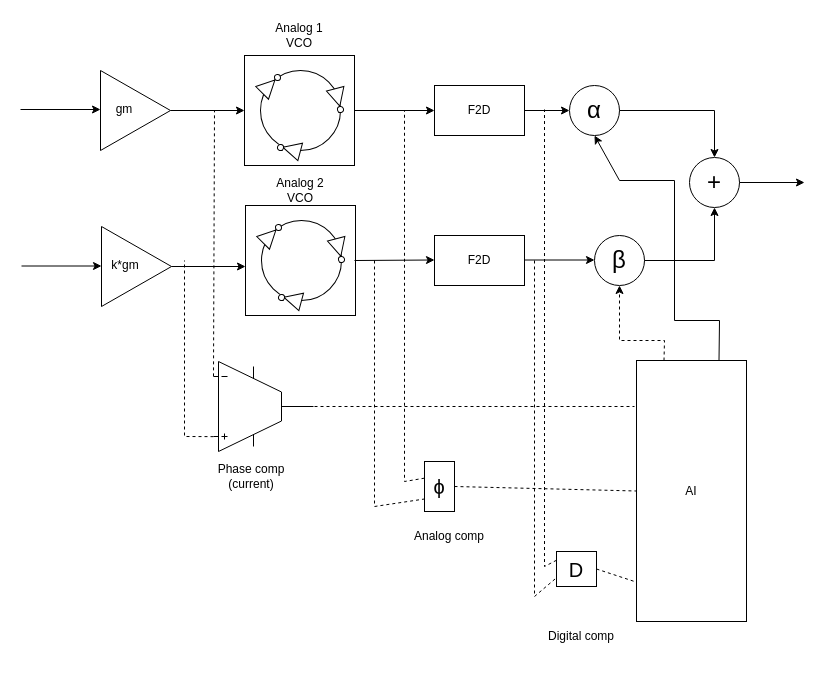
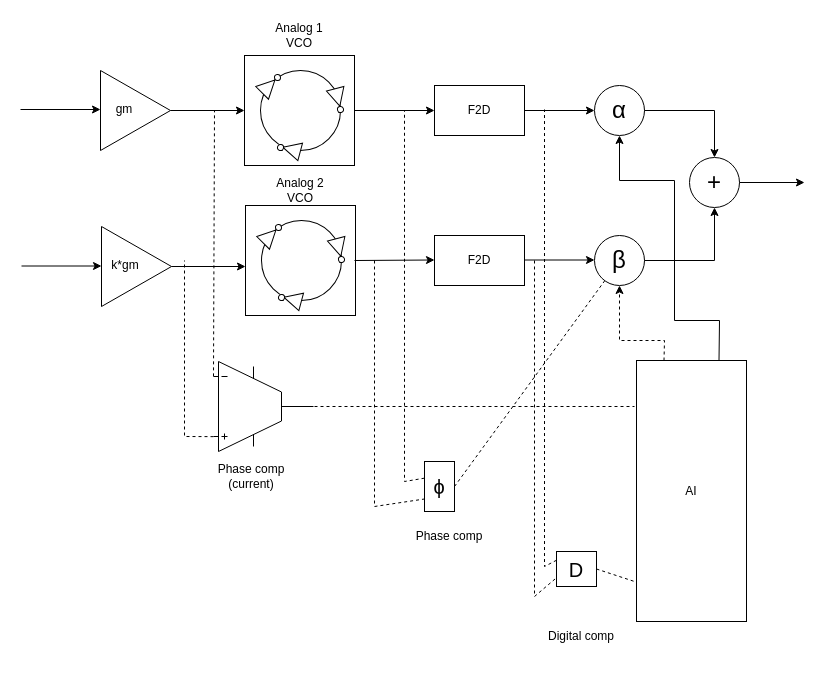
(595, 111) -> (620, 111)
(546, 489) -> (530, 384)
(450, 537) -> (450, 537)
